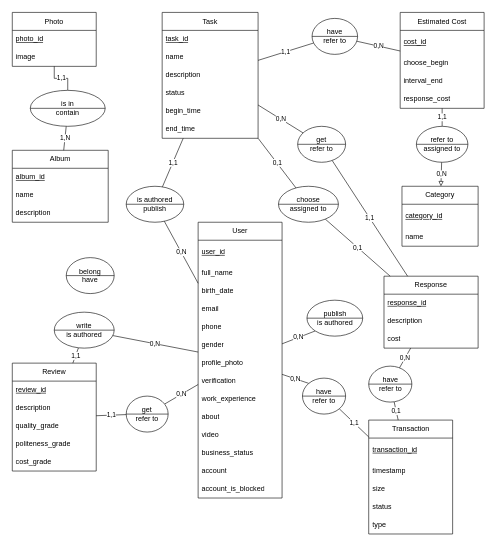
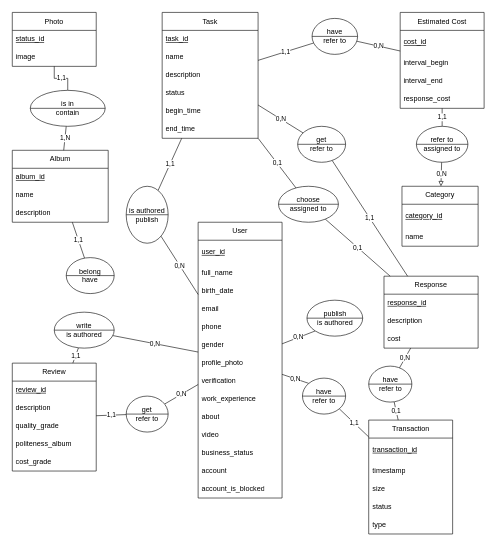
(31, 39) -> (33, 39)
(427, 63) -> (430, 63)
(155, 204) -> (147, 215)
none -> (79, 241)
(46, 444) -> (45, 444)
